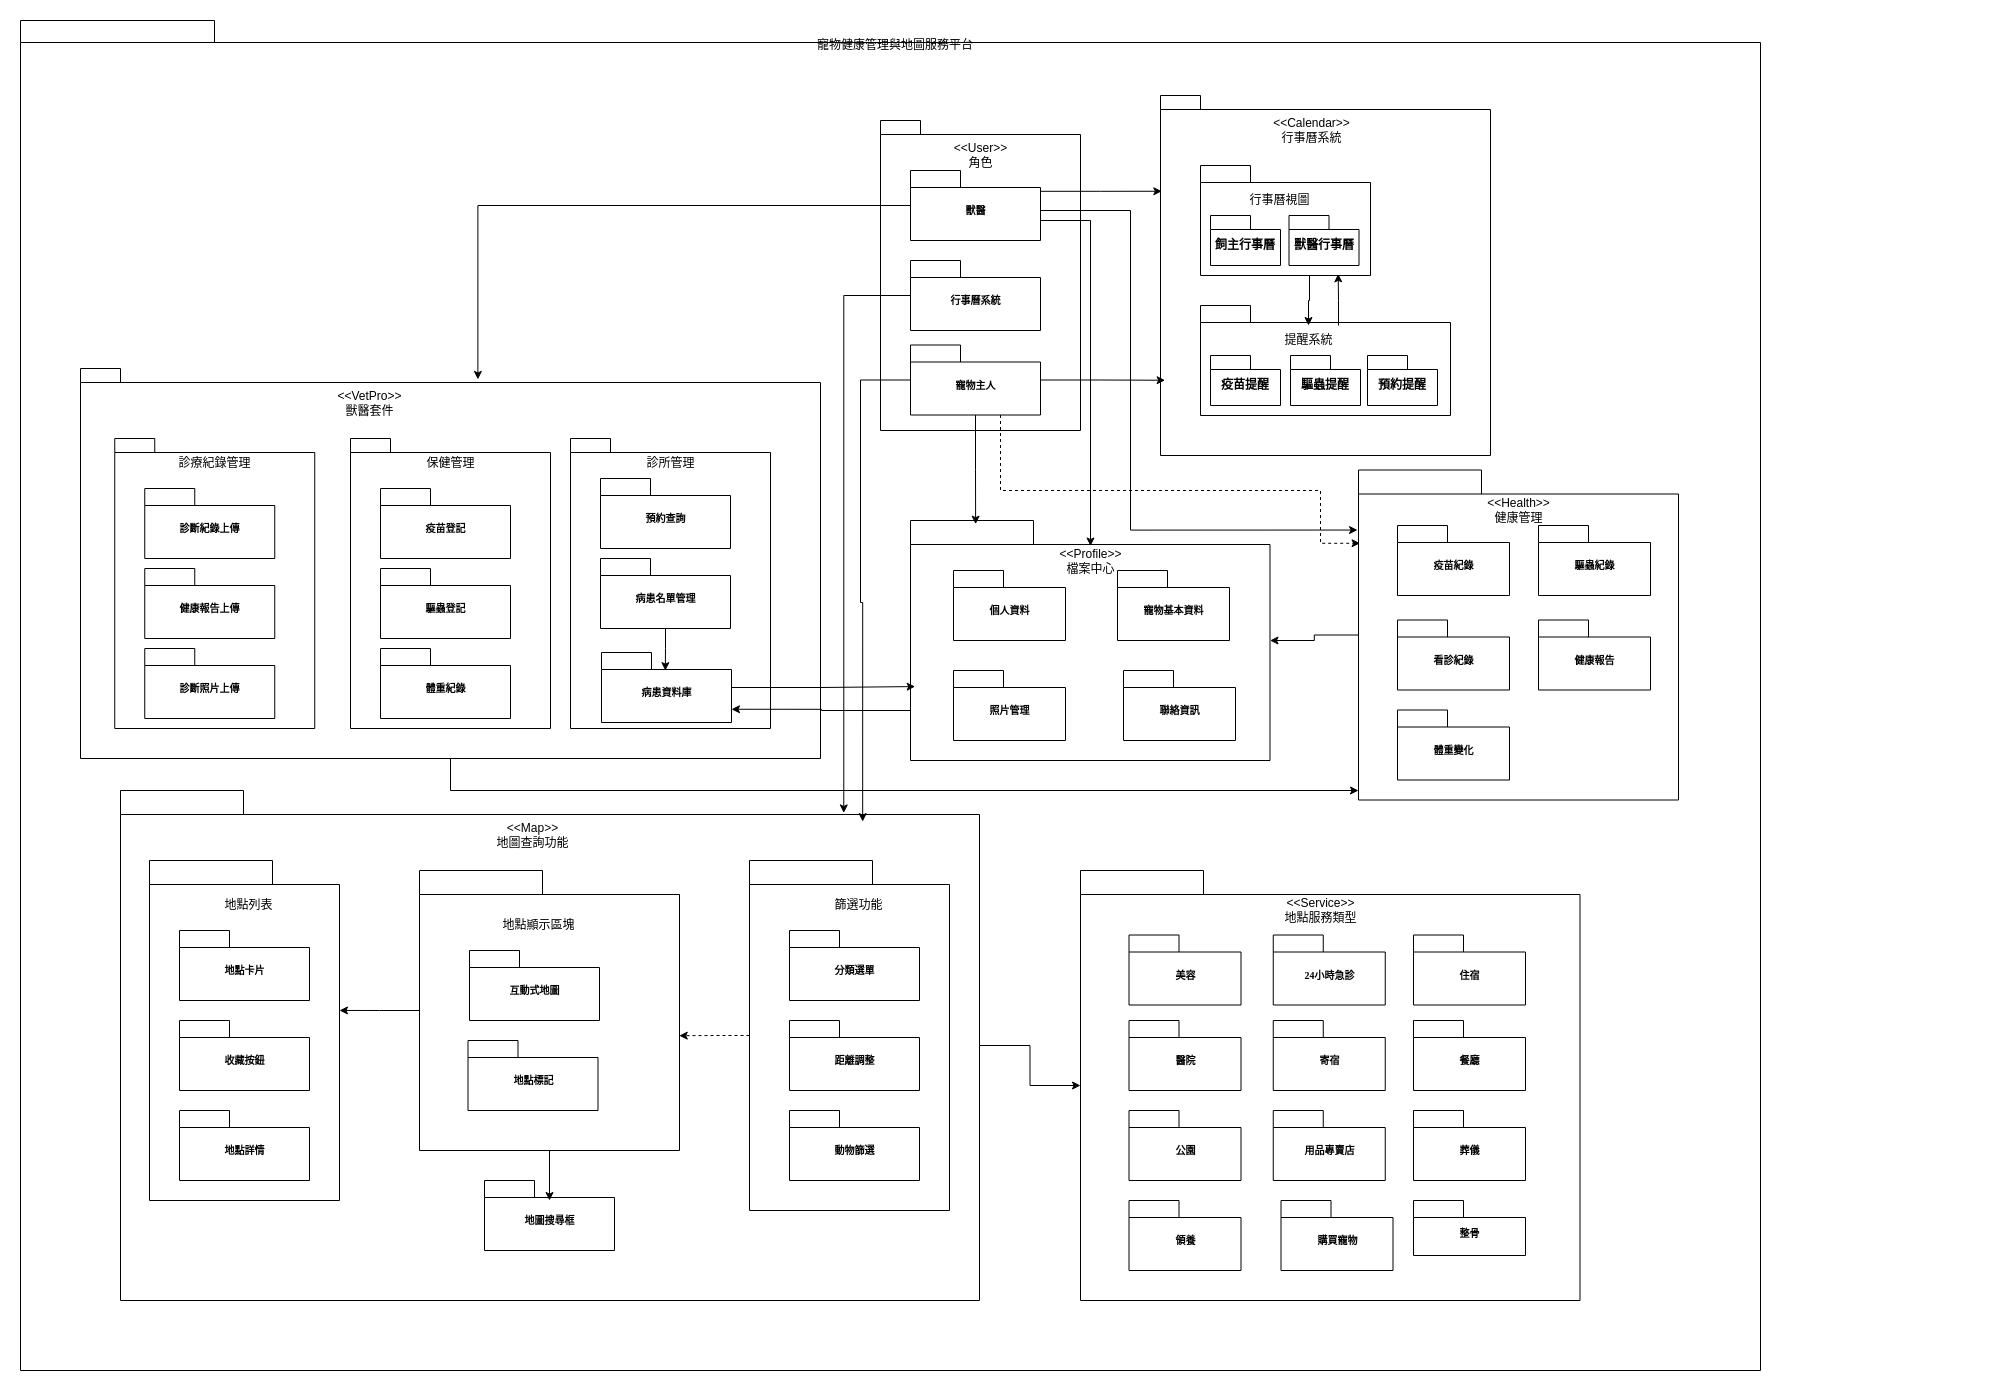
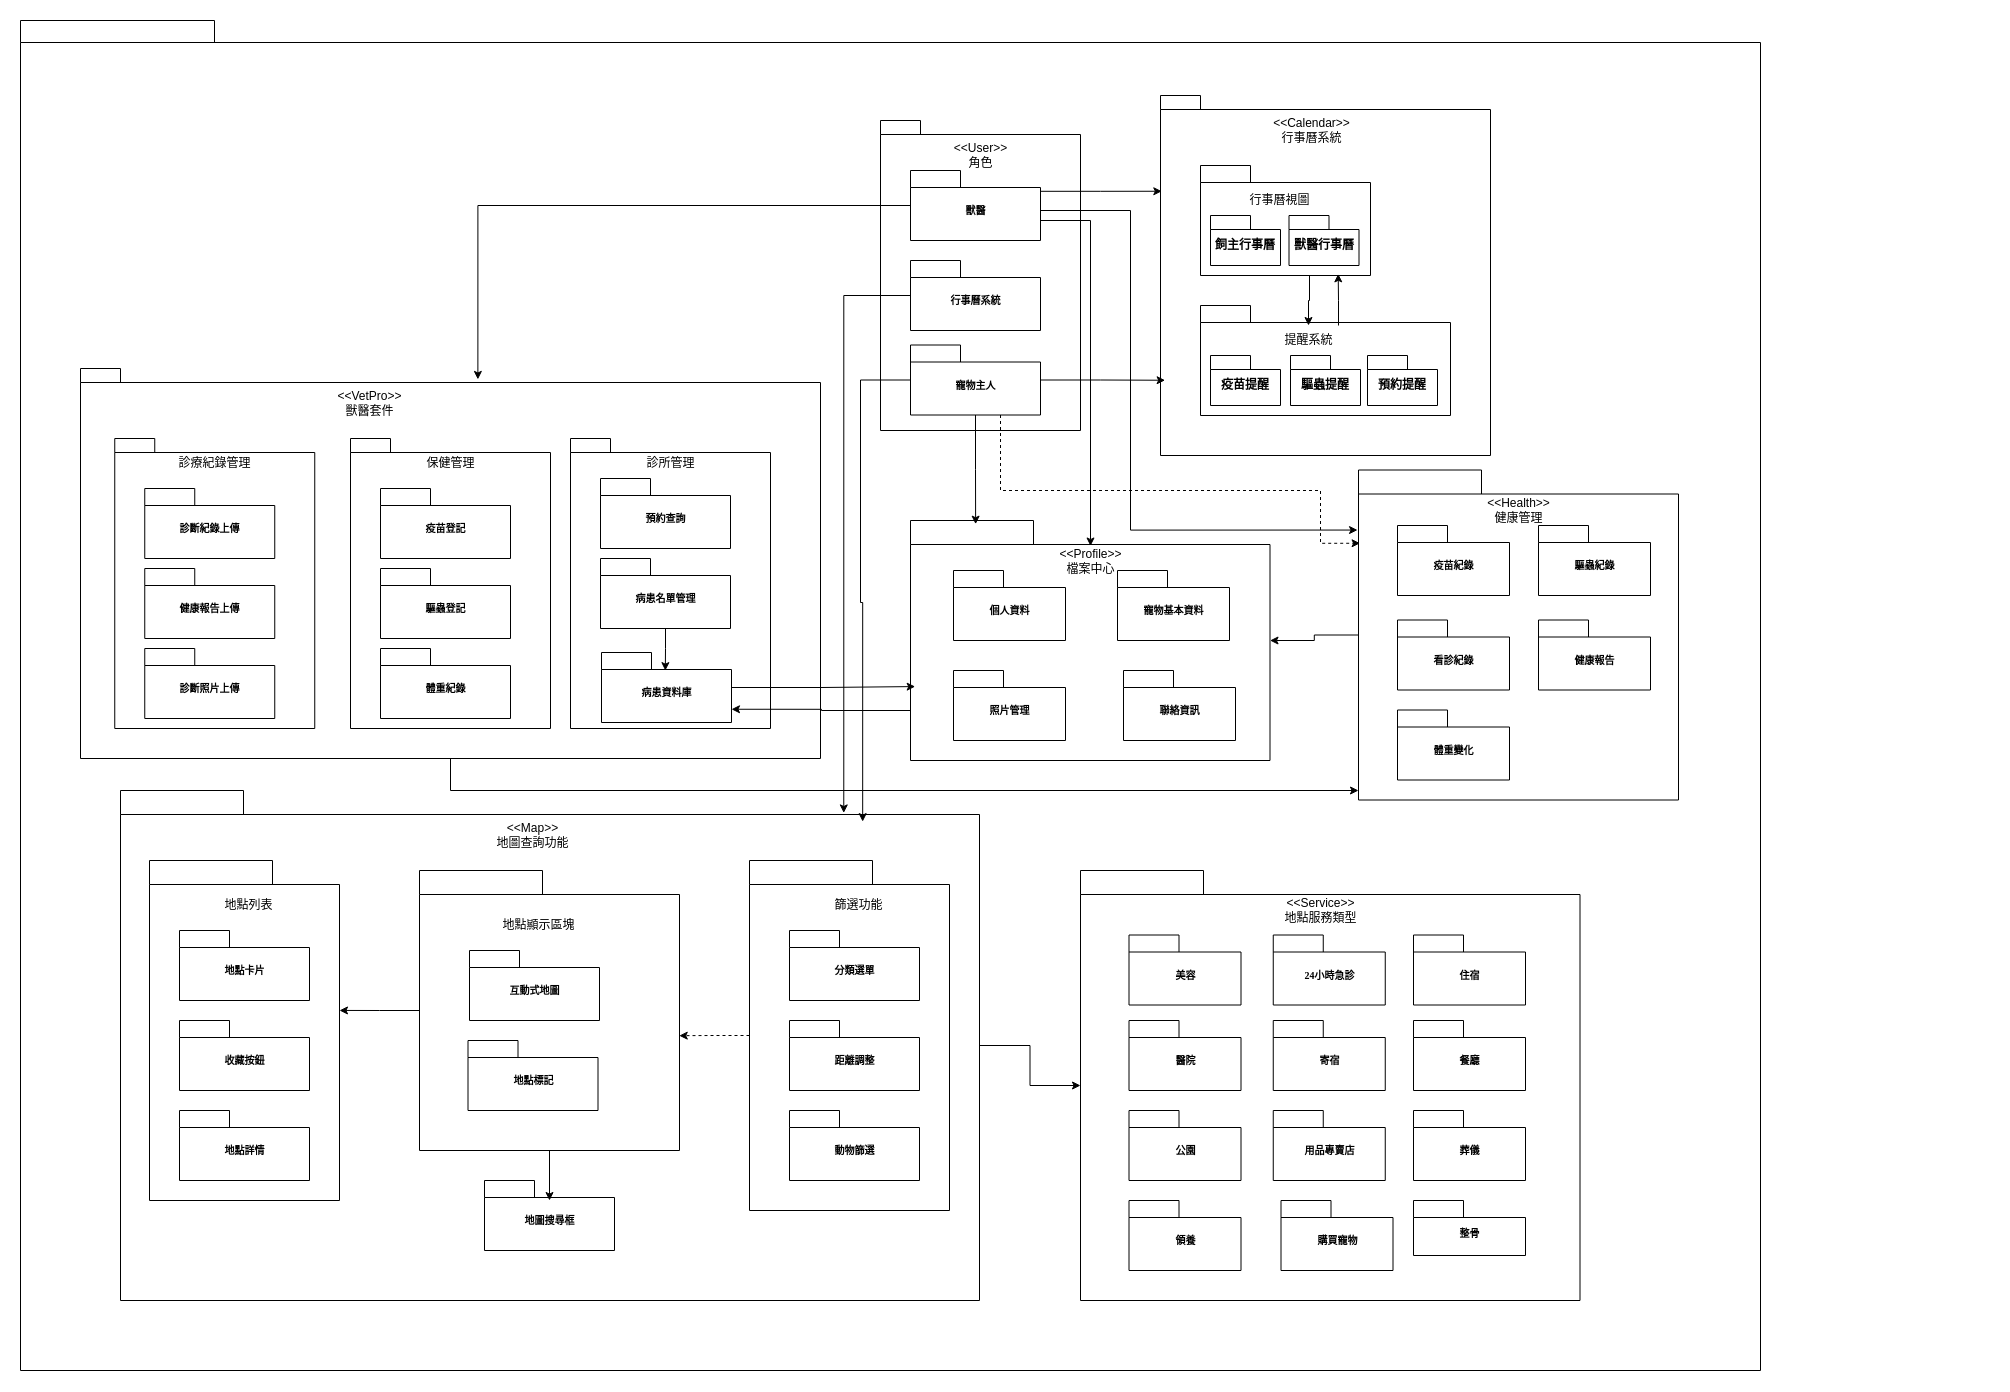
(896, 46) -> none
